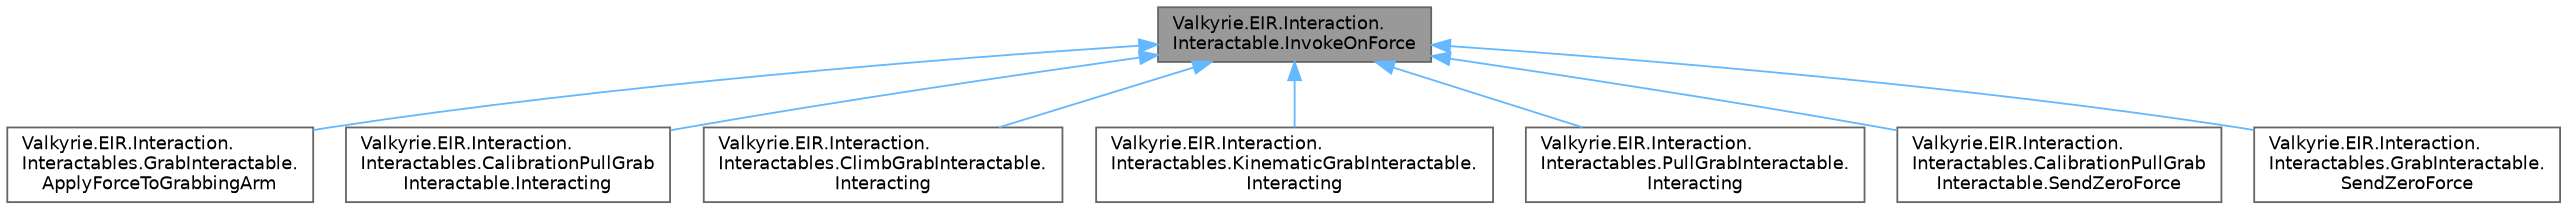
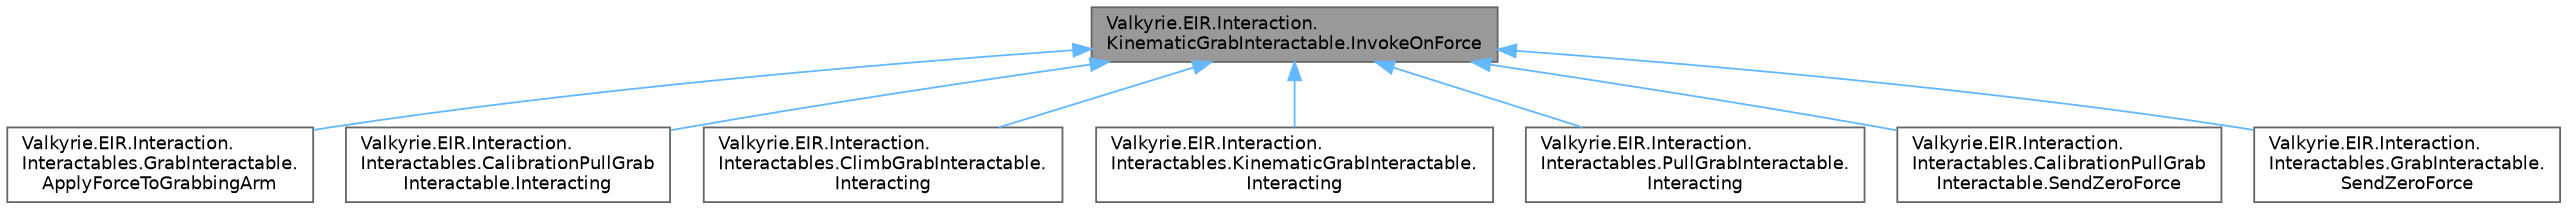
(1295, 35) -> (1295, 35)
